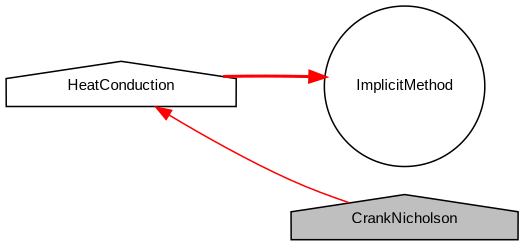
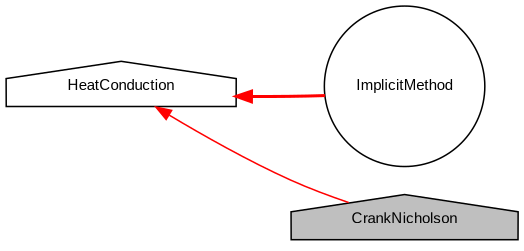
(266, 76) -> (288, 96)
